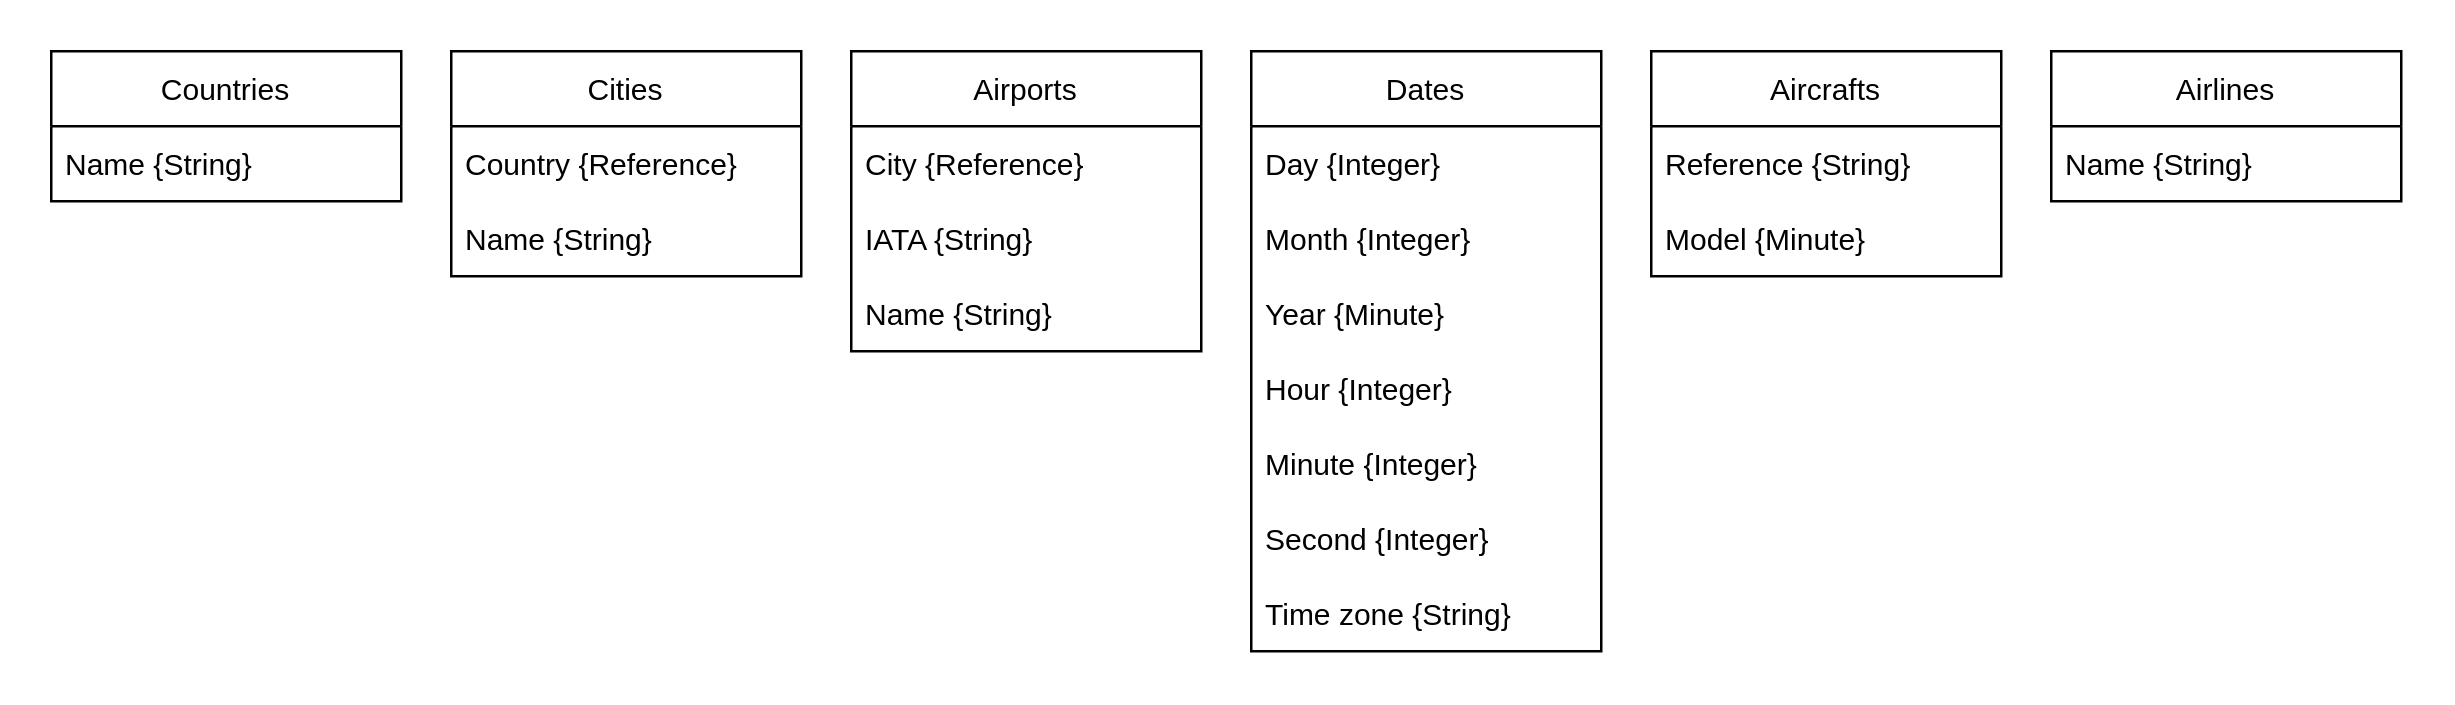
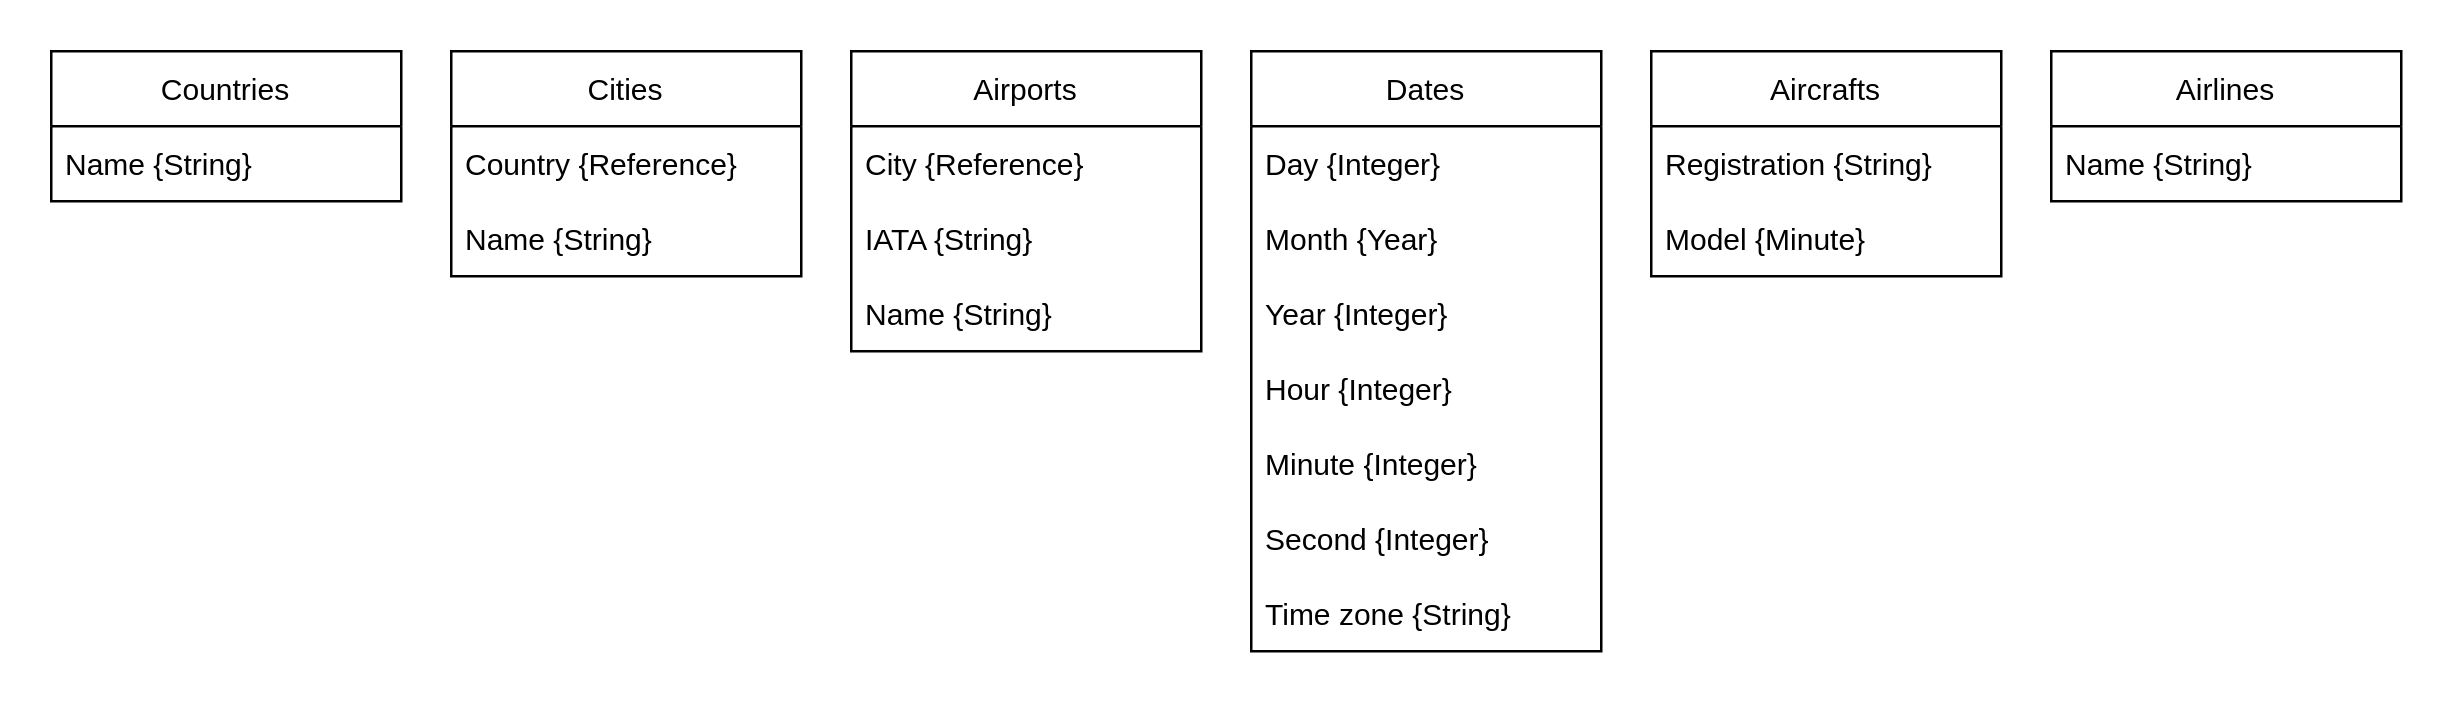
(1808, 165) -> (1826, 165)
(1387, 240) -> (1362, 240)
(1366, 315) -> (1379, 315)
